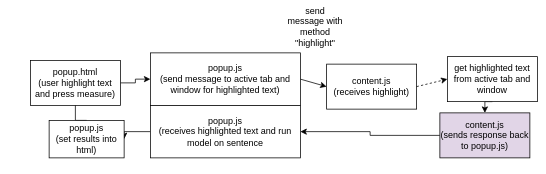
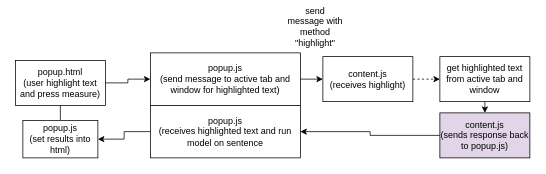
(492, 79) -> (485, 79)
(75, 83) -> (60, 83)
(372, 87) -> (368, 79)
(87, 139) -> (60, 139)
